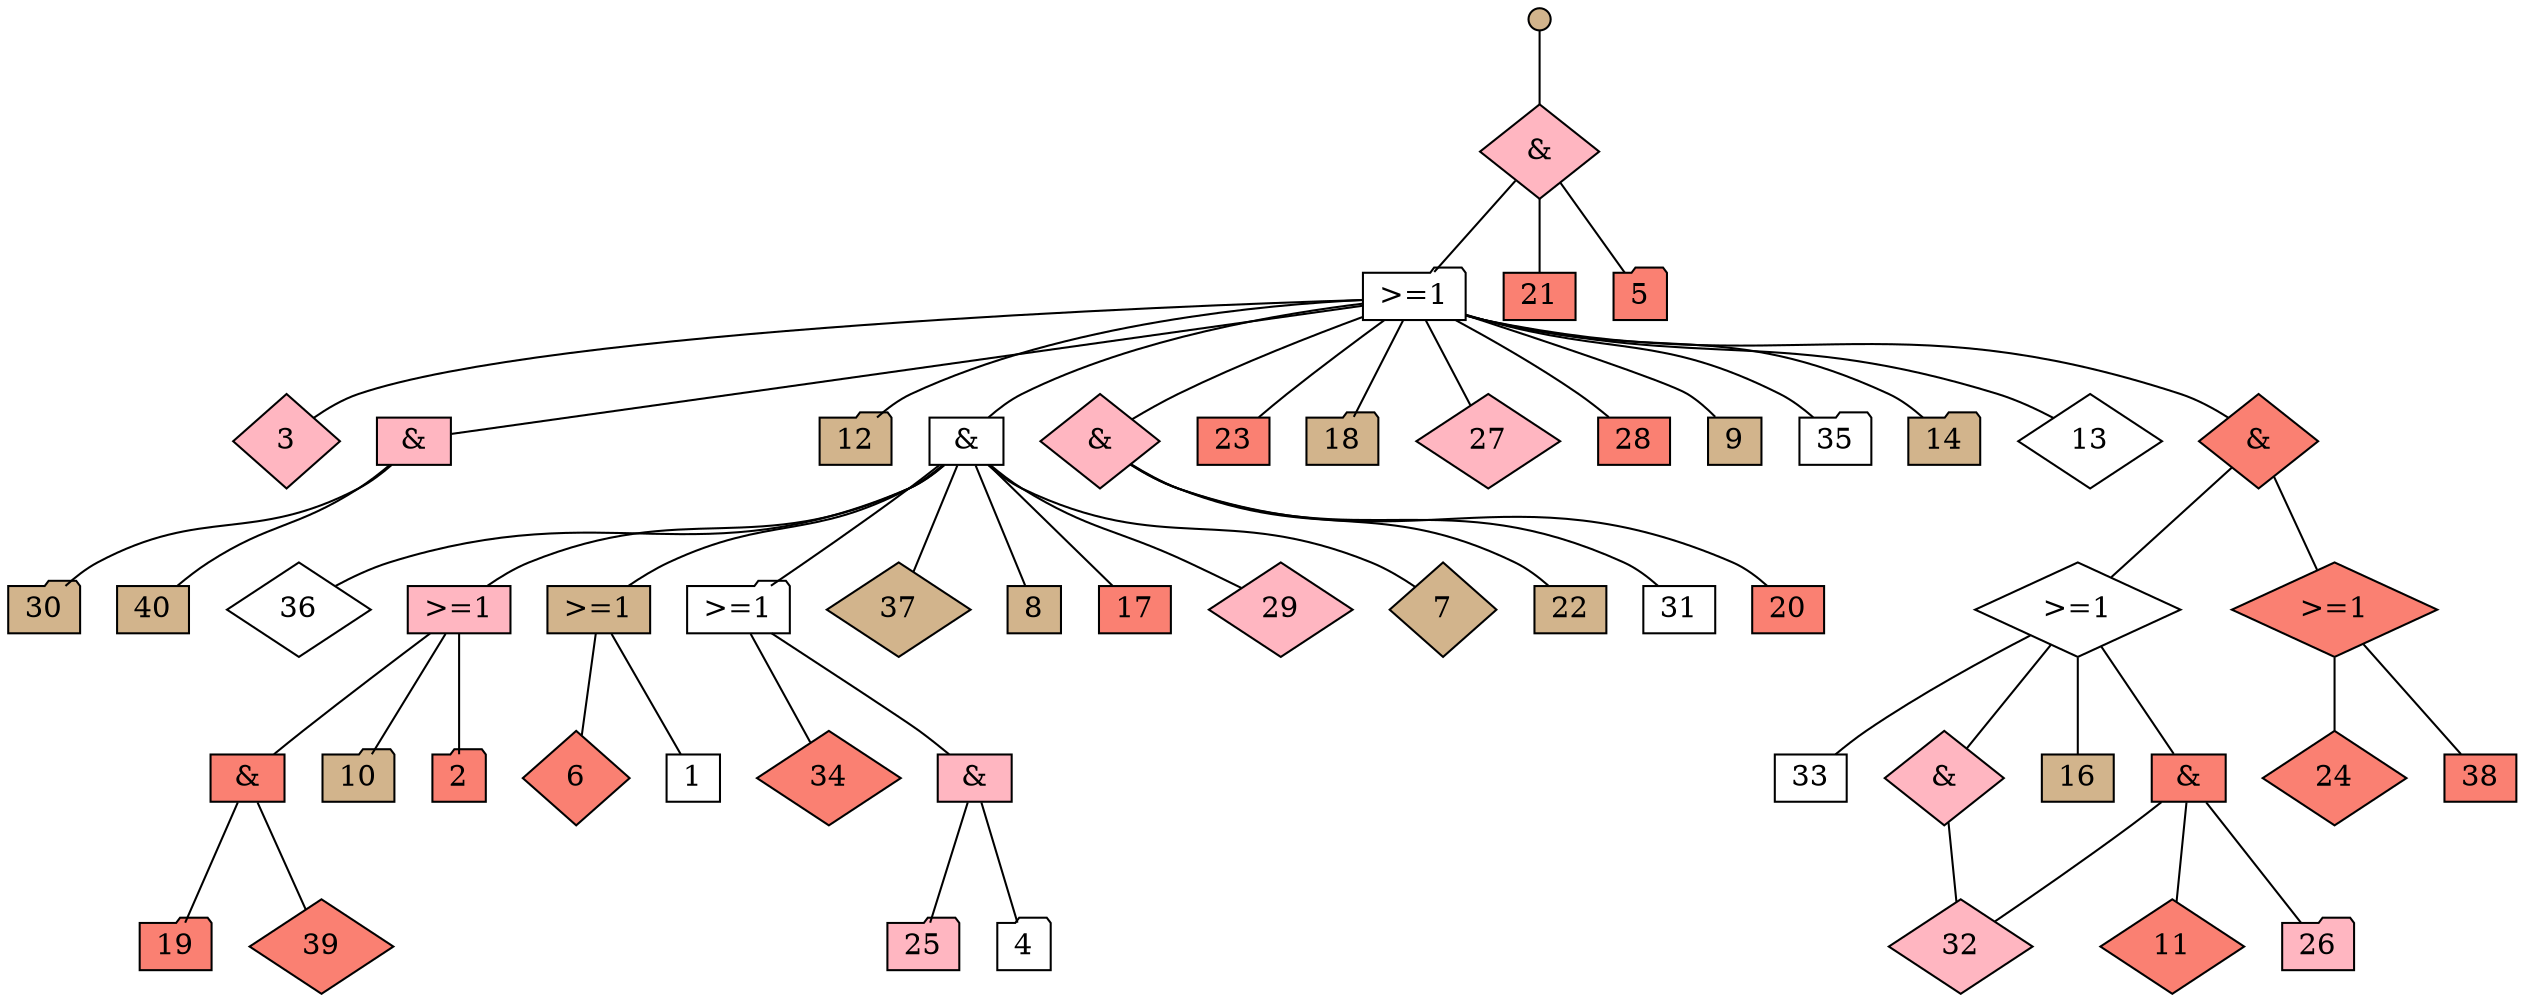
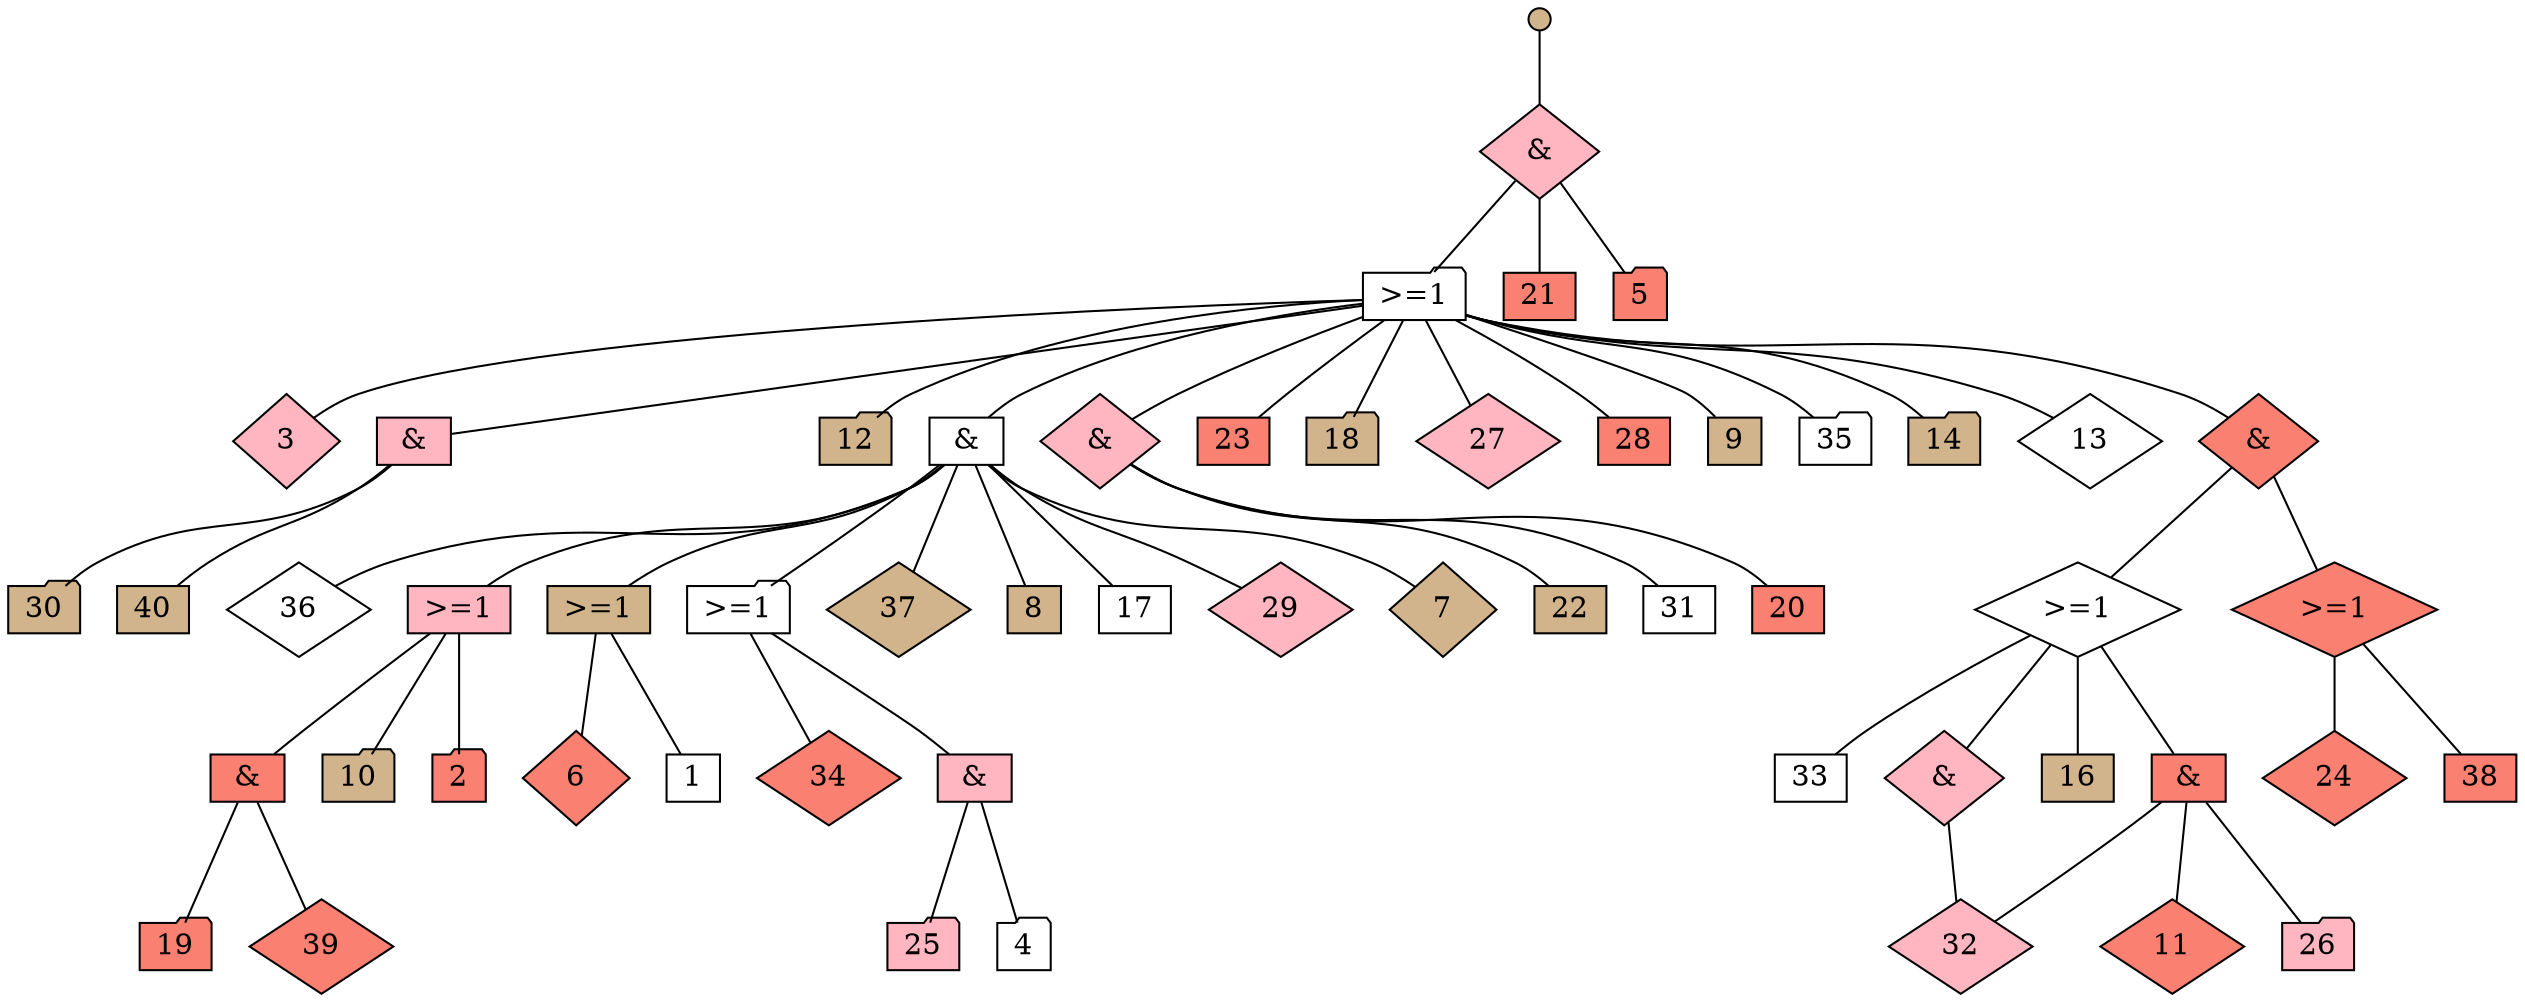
(1135, 610) -> (1135, 610)
